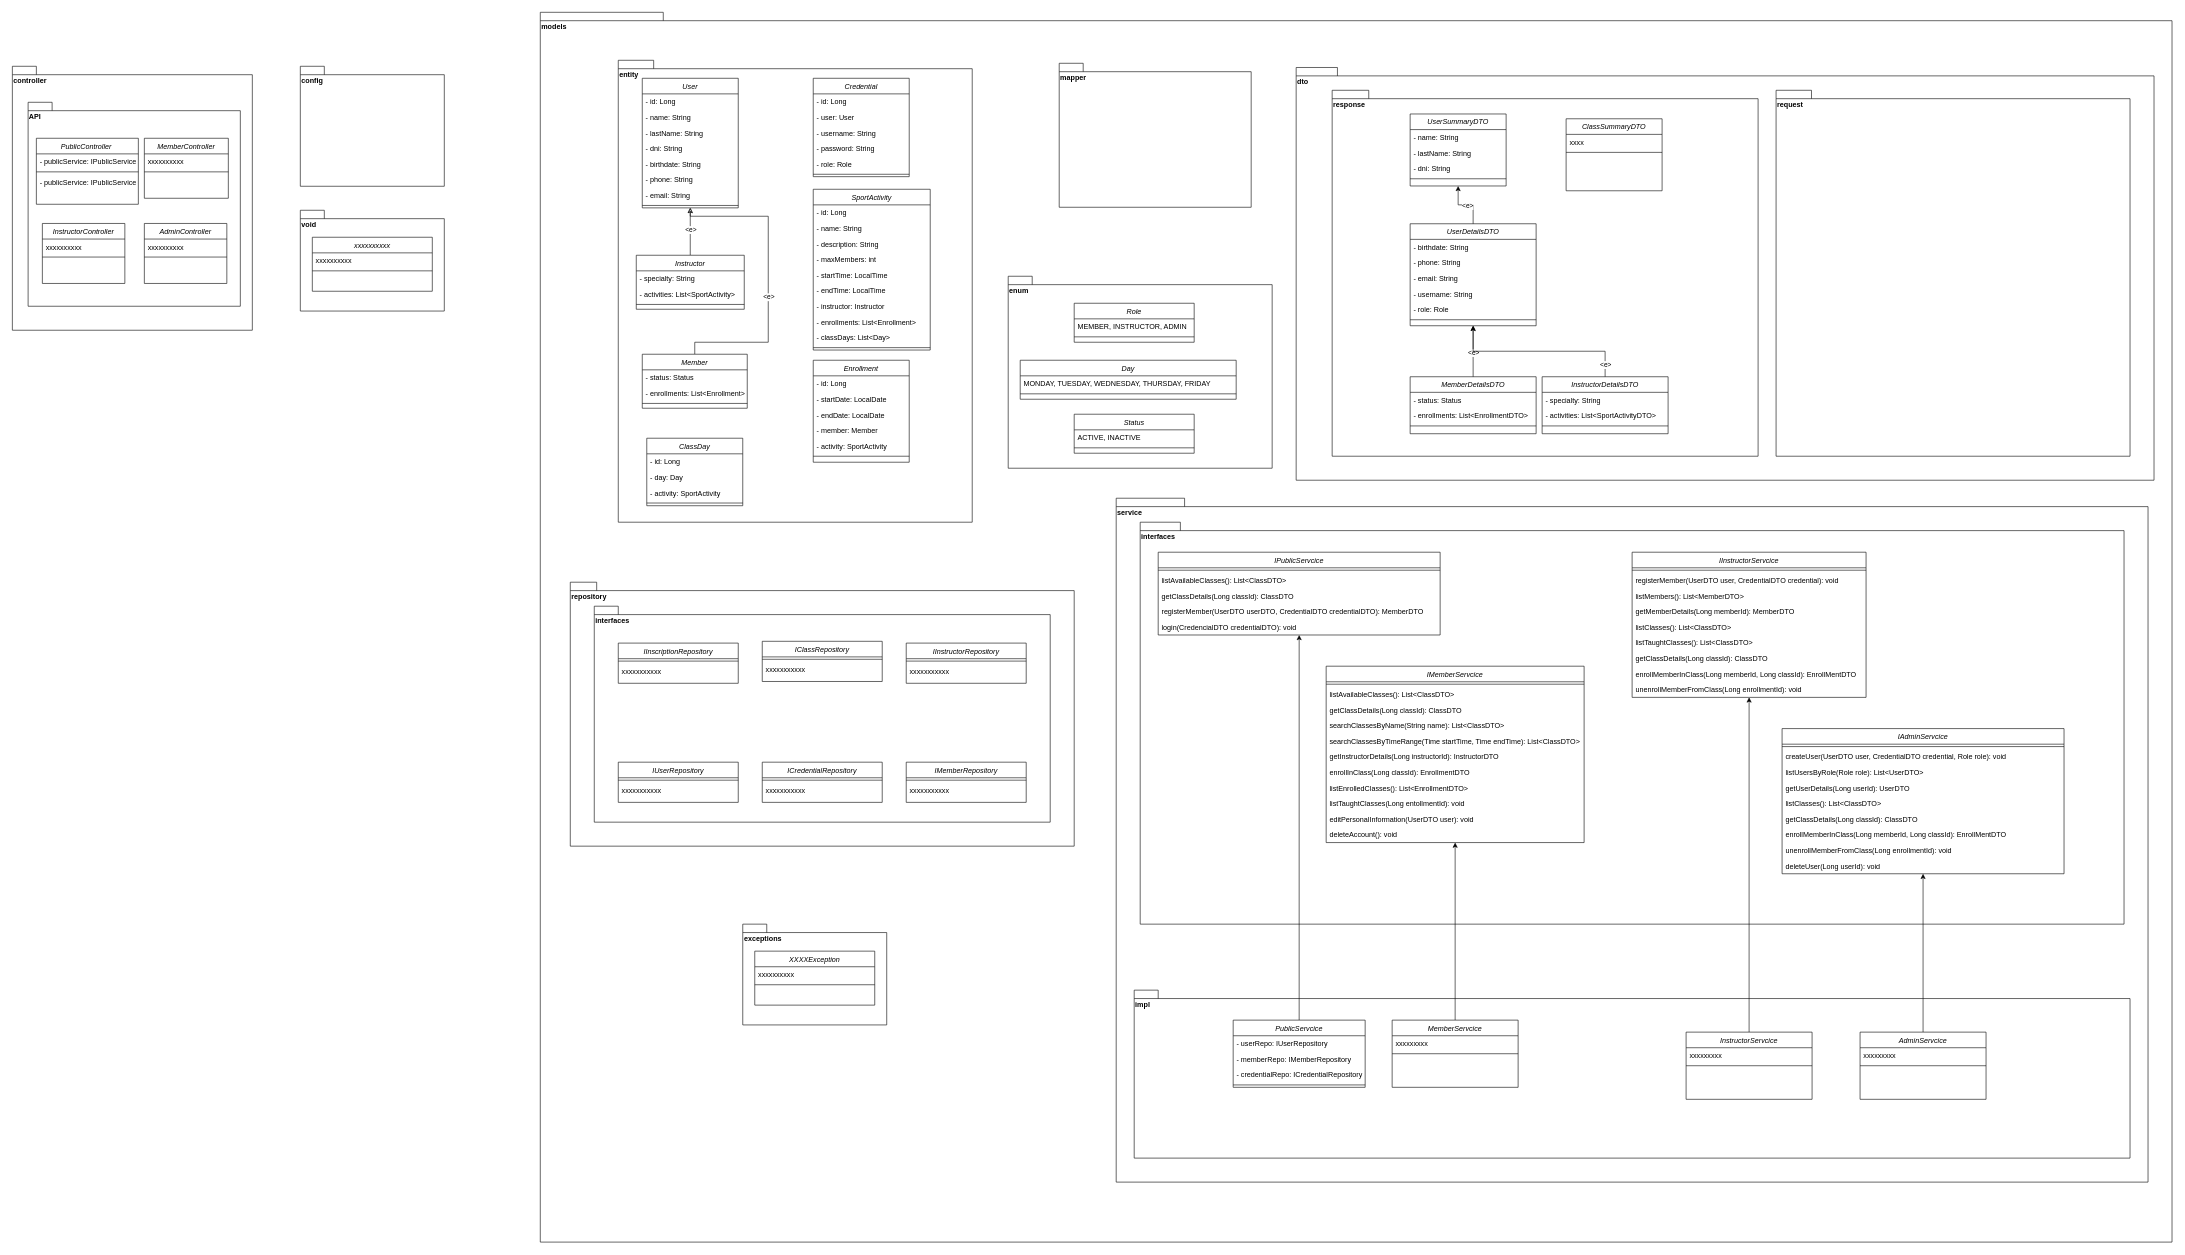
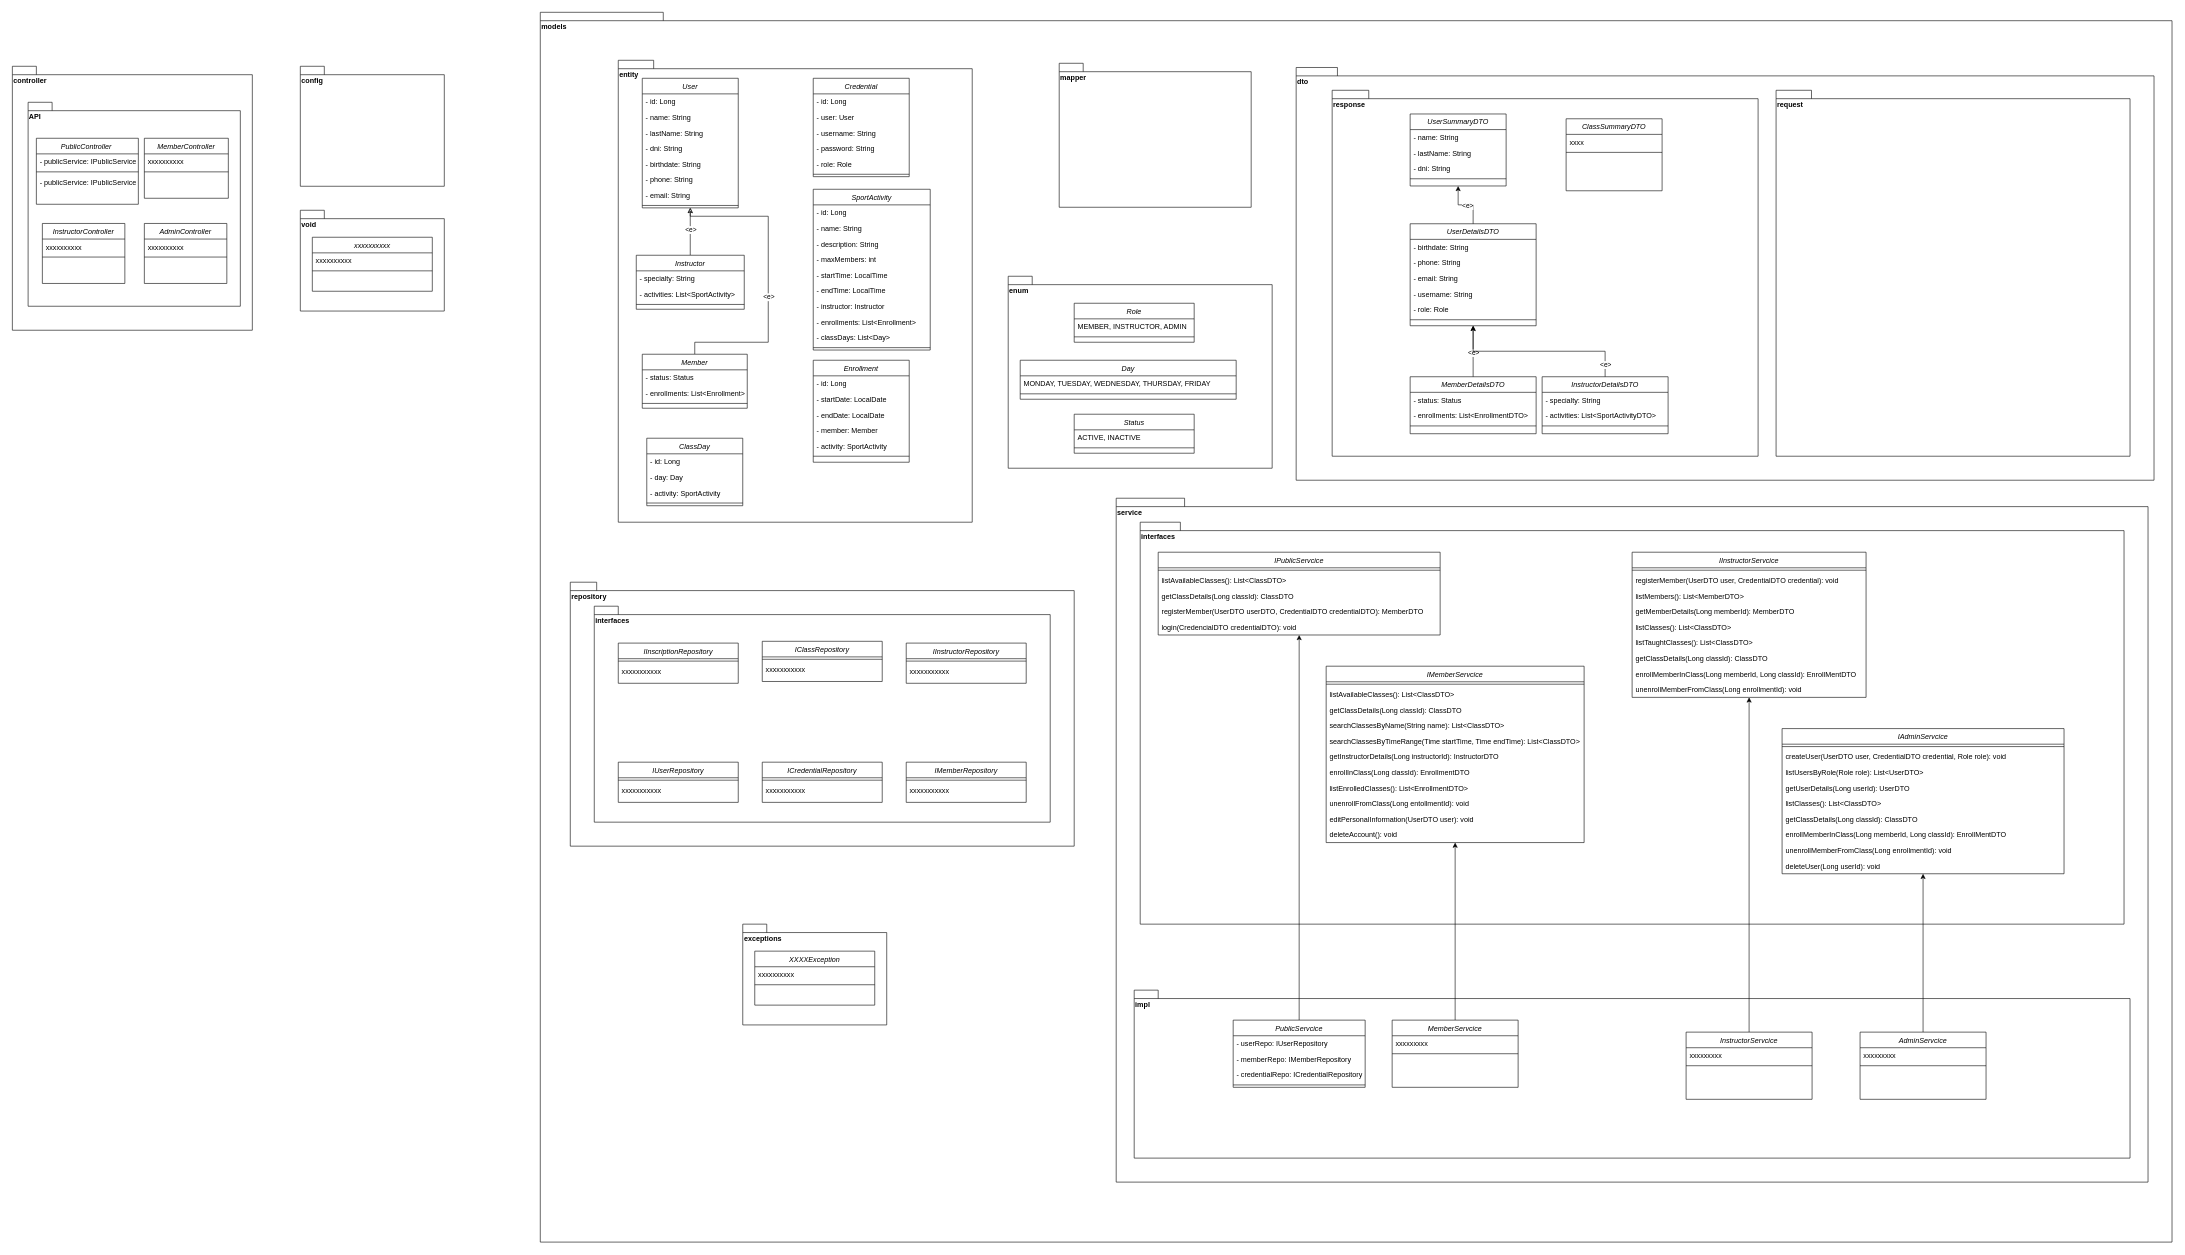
(1406, 804) -> (1406, 804)
